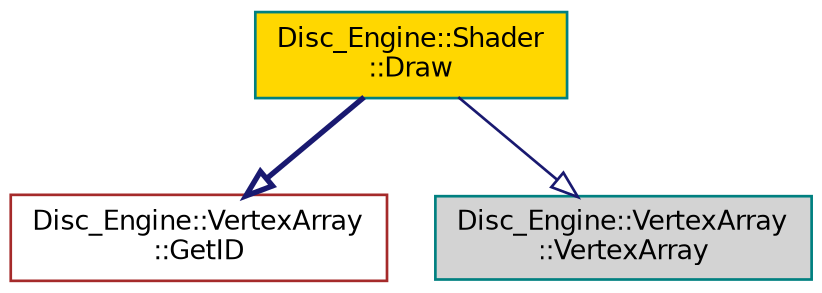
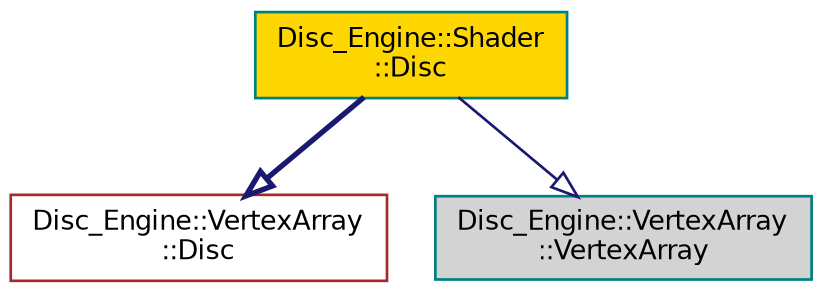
(411, 55) -> (411, 55)
(199, 238) -> (199, 238)
